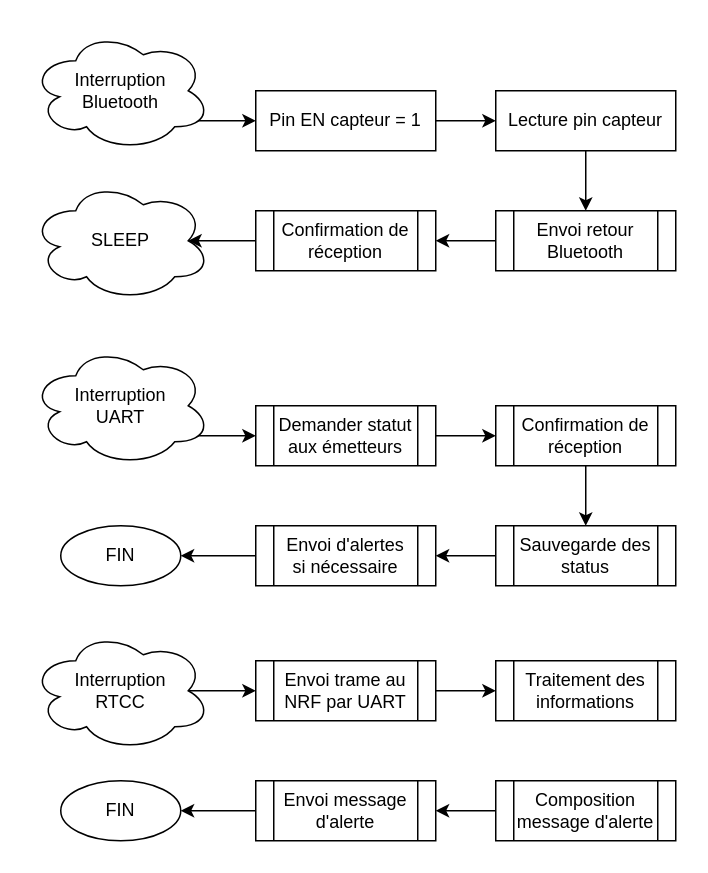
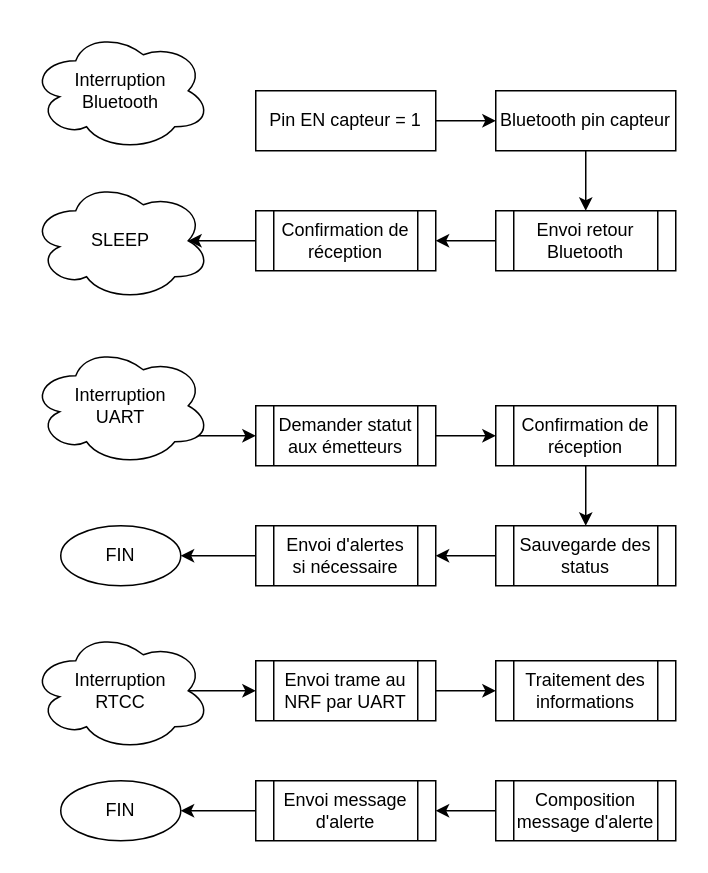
(222, 121) -> none
(586, 121) -> (586, 121)
